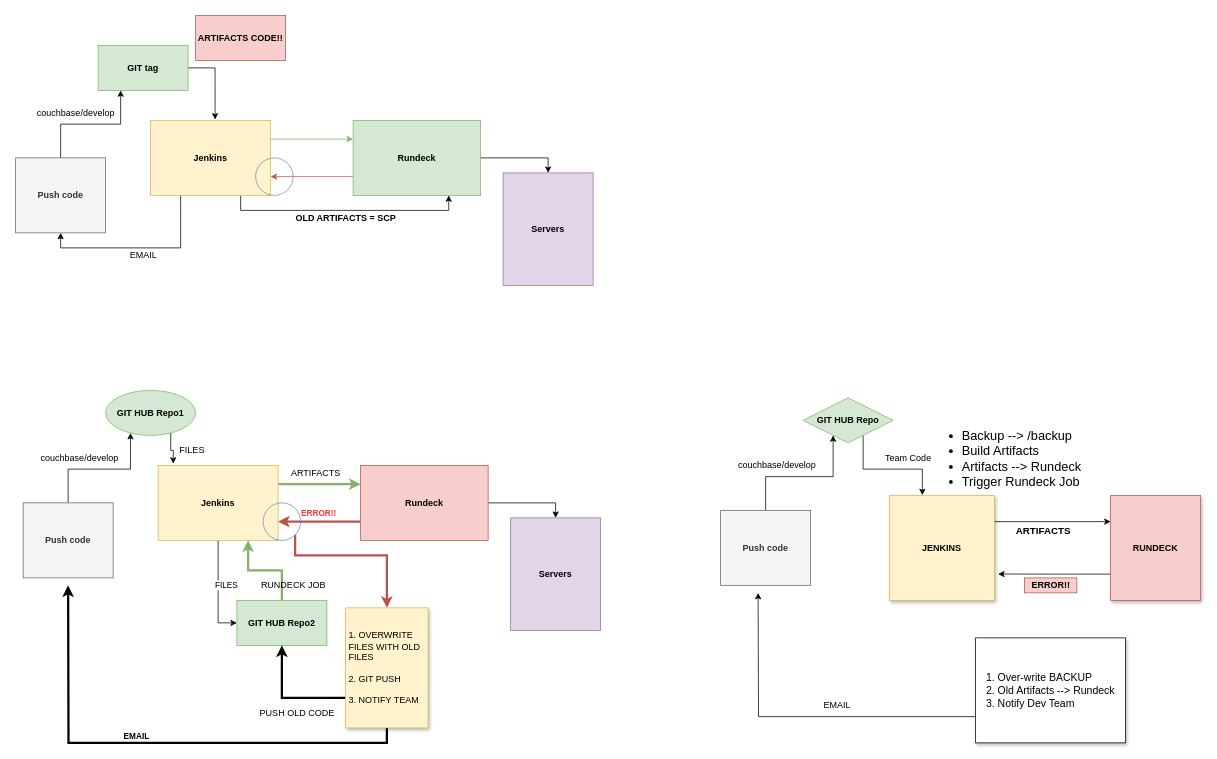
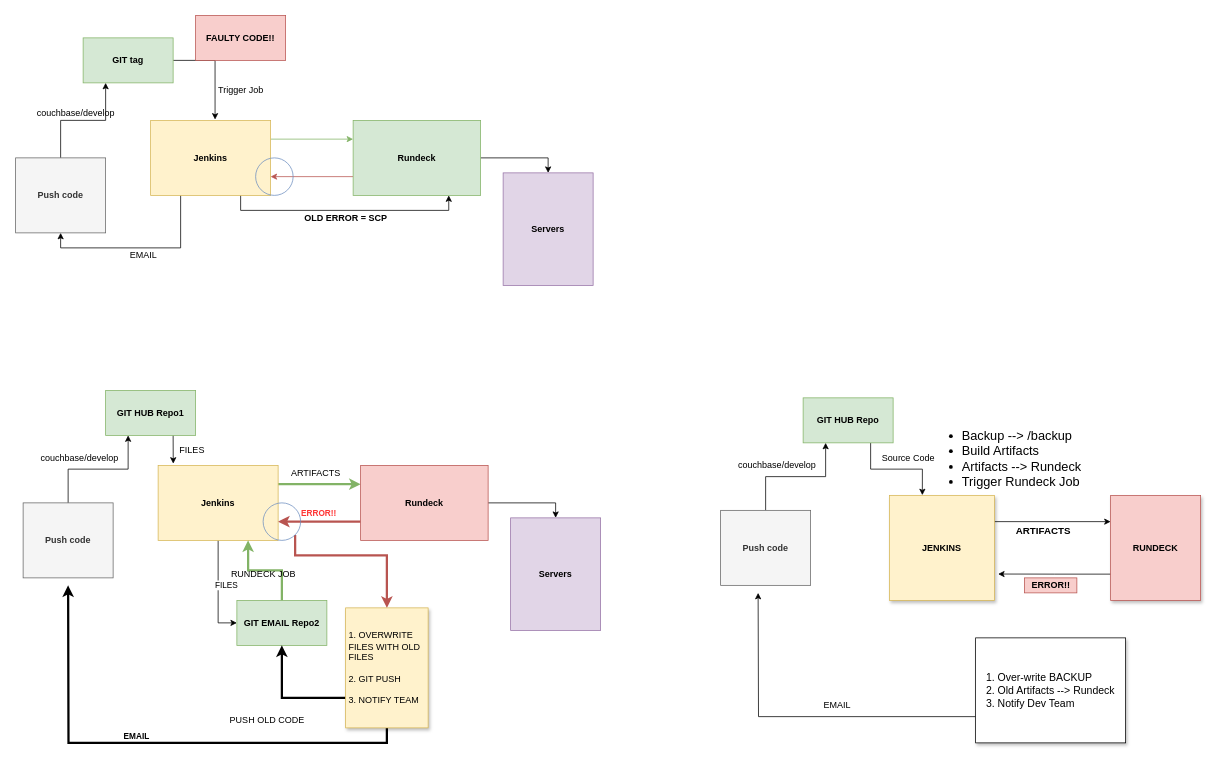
(240, 38) -> (240, 38)
(143, 68) -> (128, 60)
none -> (240, 90)
(346, 218) -> (346, 218)
(150, 413) -> (150, 413)
(848, 420) -> (848, 420)
(908, 458) -> (908, 458)
(293, 585) -> (263, 574)
(282, 623) -> (282, 623)
(297, 713) -> (267, 720)
